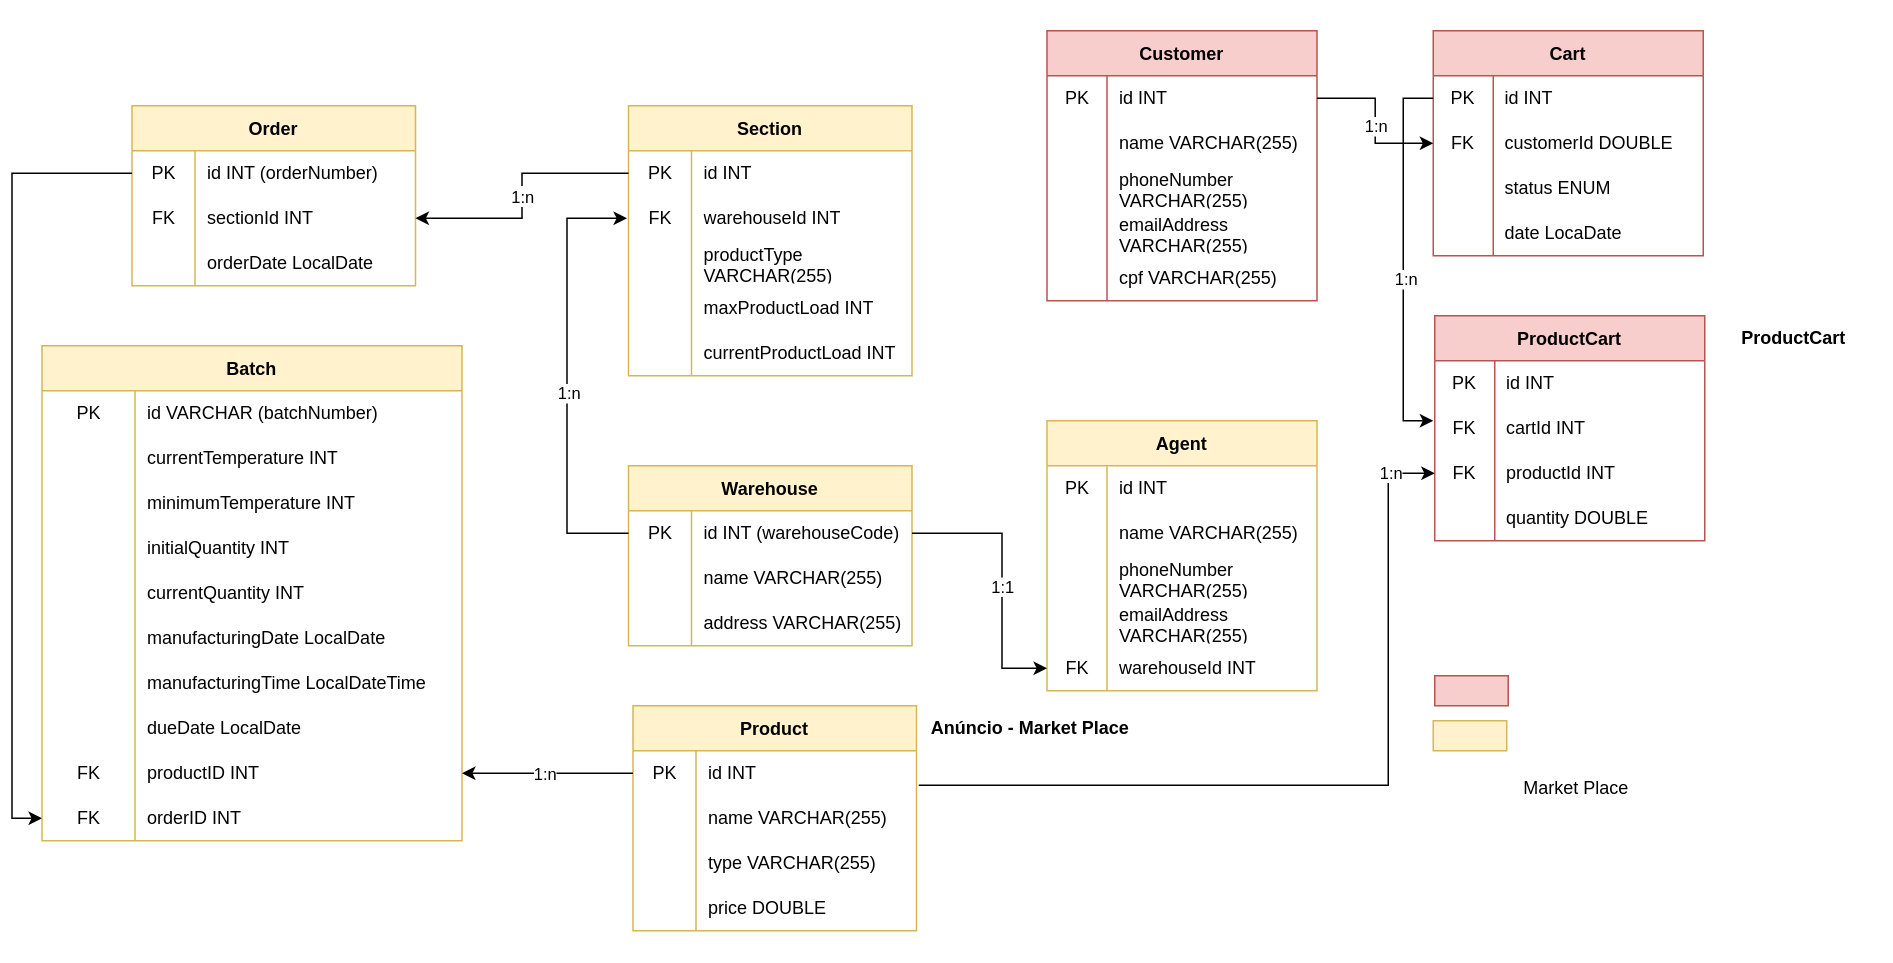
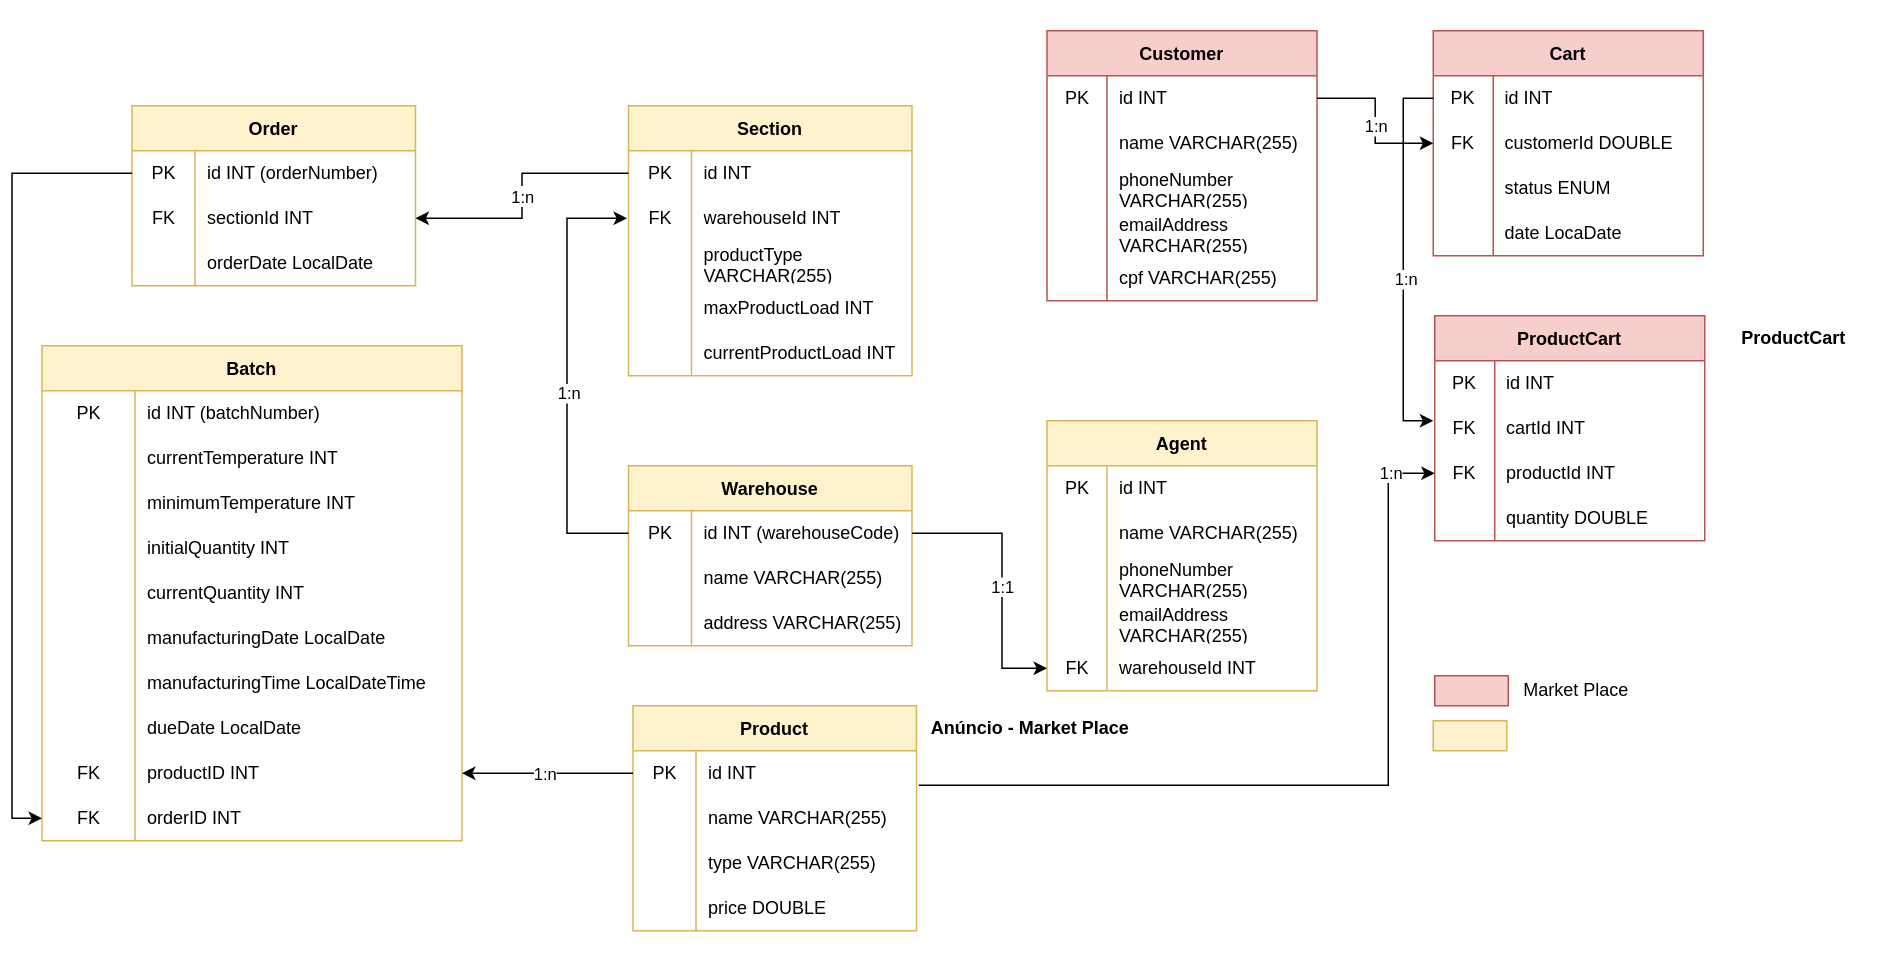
(262, 413) -> (242, 413)
(1576, 788) -> (1576, 691)
